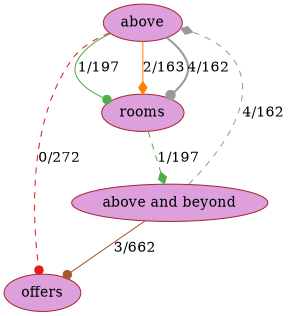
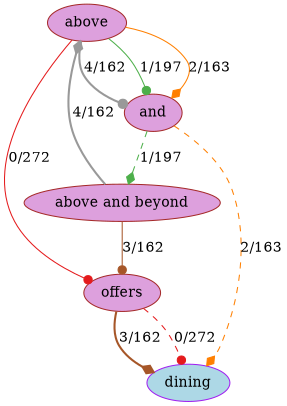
(240, 104) -> (71, 123)
(143, 113) -> (153, 113)
(41, 136) -> (5, 168)
(135, 248) -> (143, 248)
none -> (188, 383)
